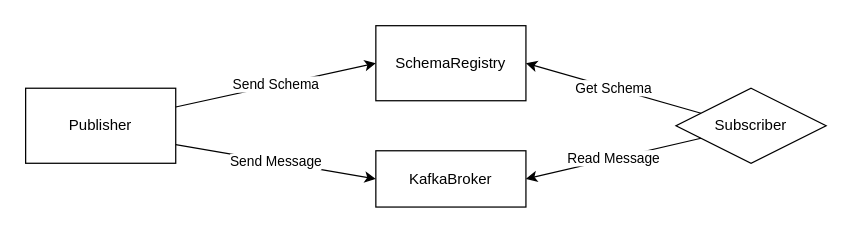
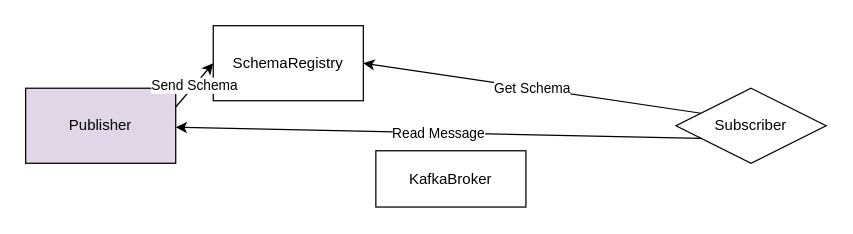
(451, 63) -> (288, 63)
(101, 126) -> (101, 126)
(272, 161) -> none
(587, 164) -> (442, 133)
